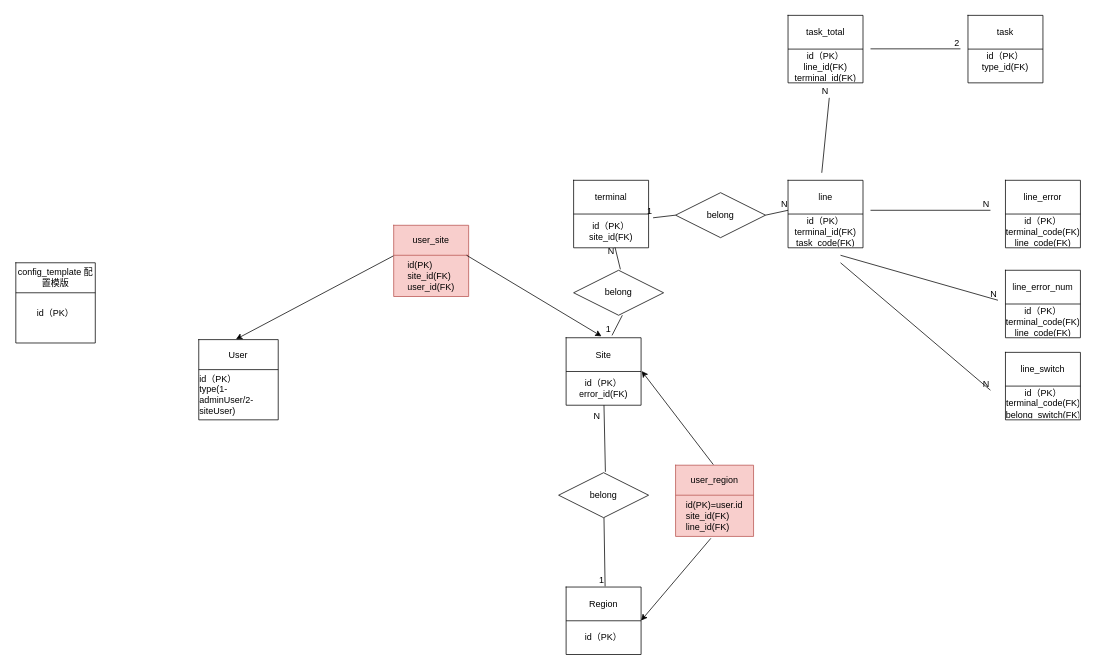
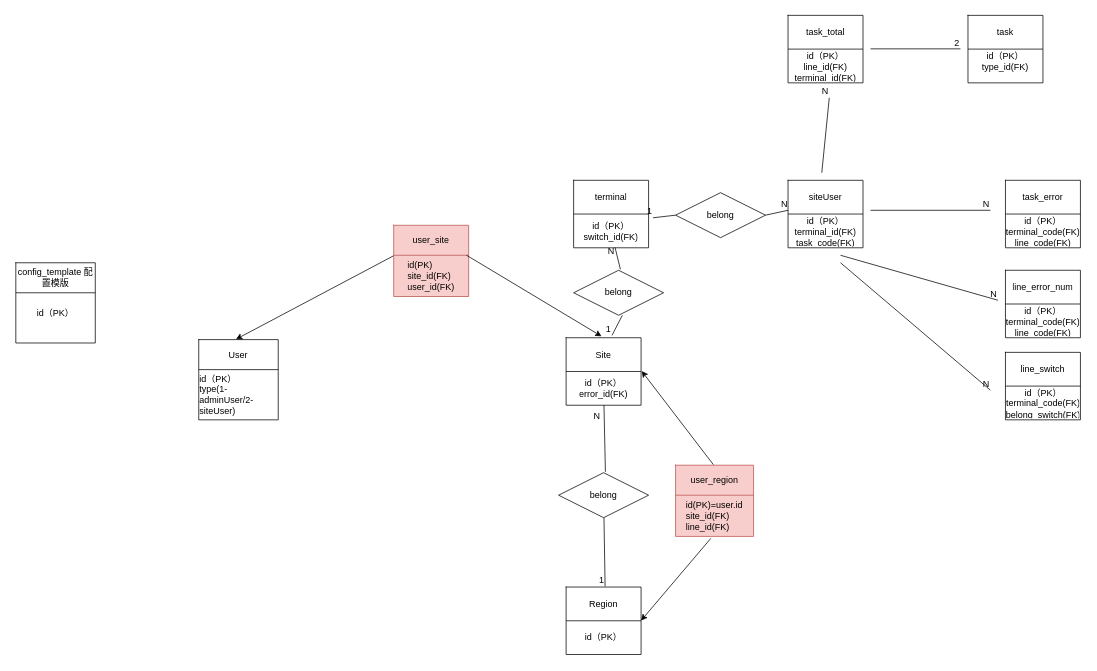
(825, 198) -> (825, 198)
(1043, 198) -> (1043, 198)
(611, 231) -> (611, 231)
